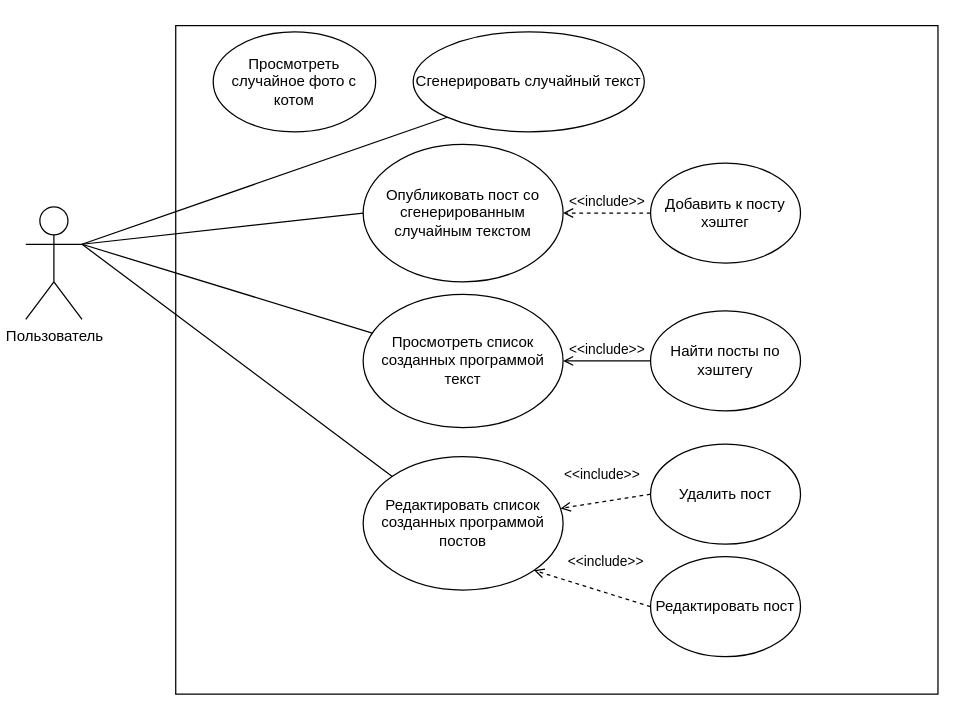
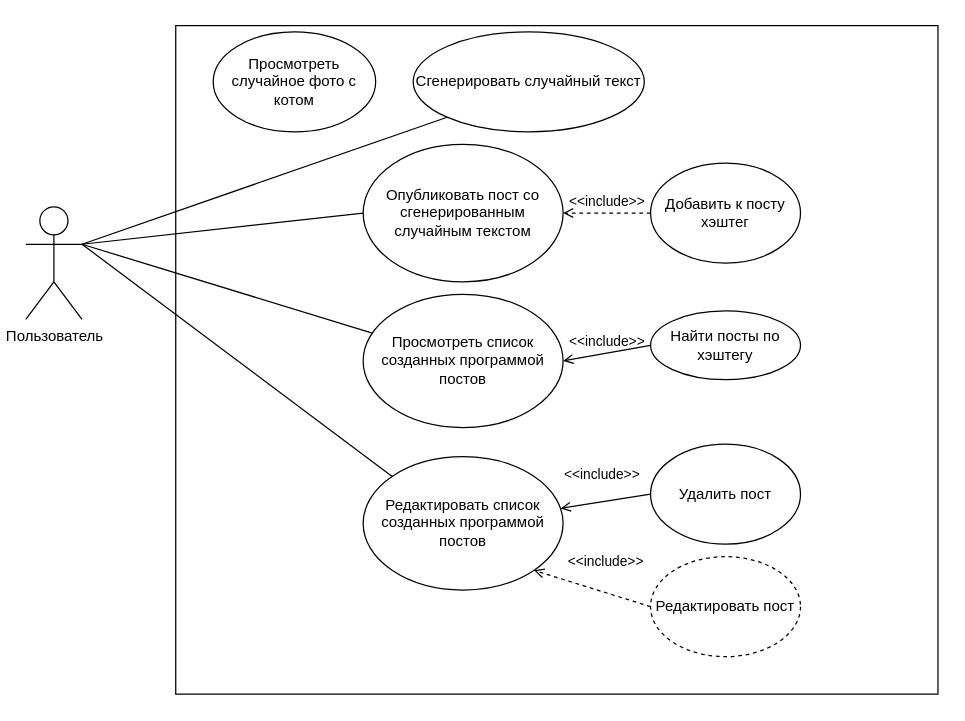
(463, 361) -> (463, 361)
(726, 361) -> (726, 345)
(606, 501) -> (606, 501)
(726, 607) -> (726, 607)
